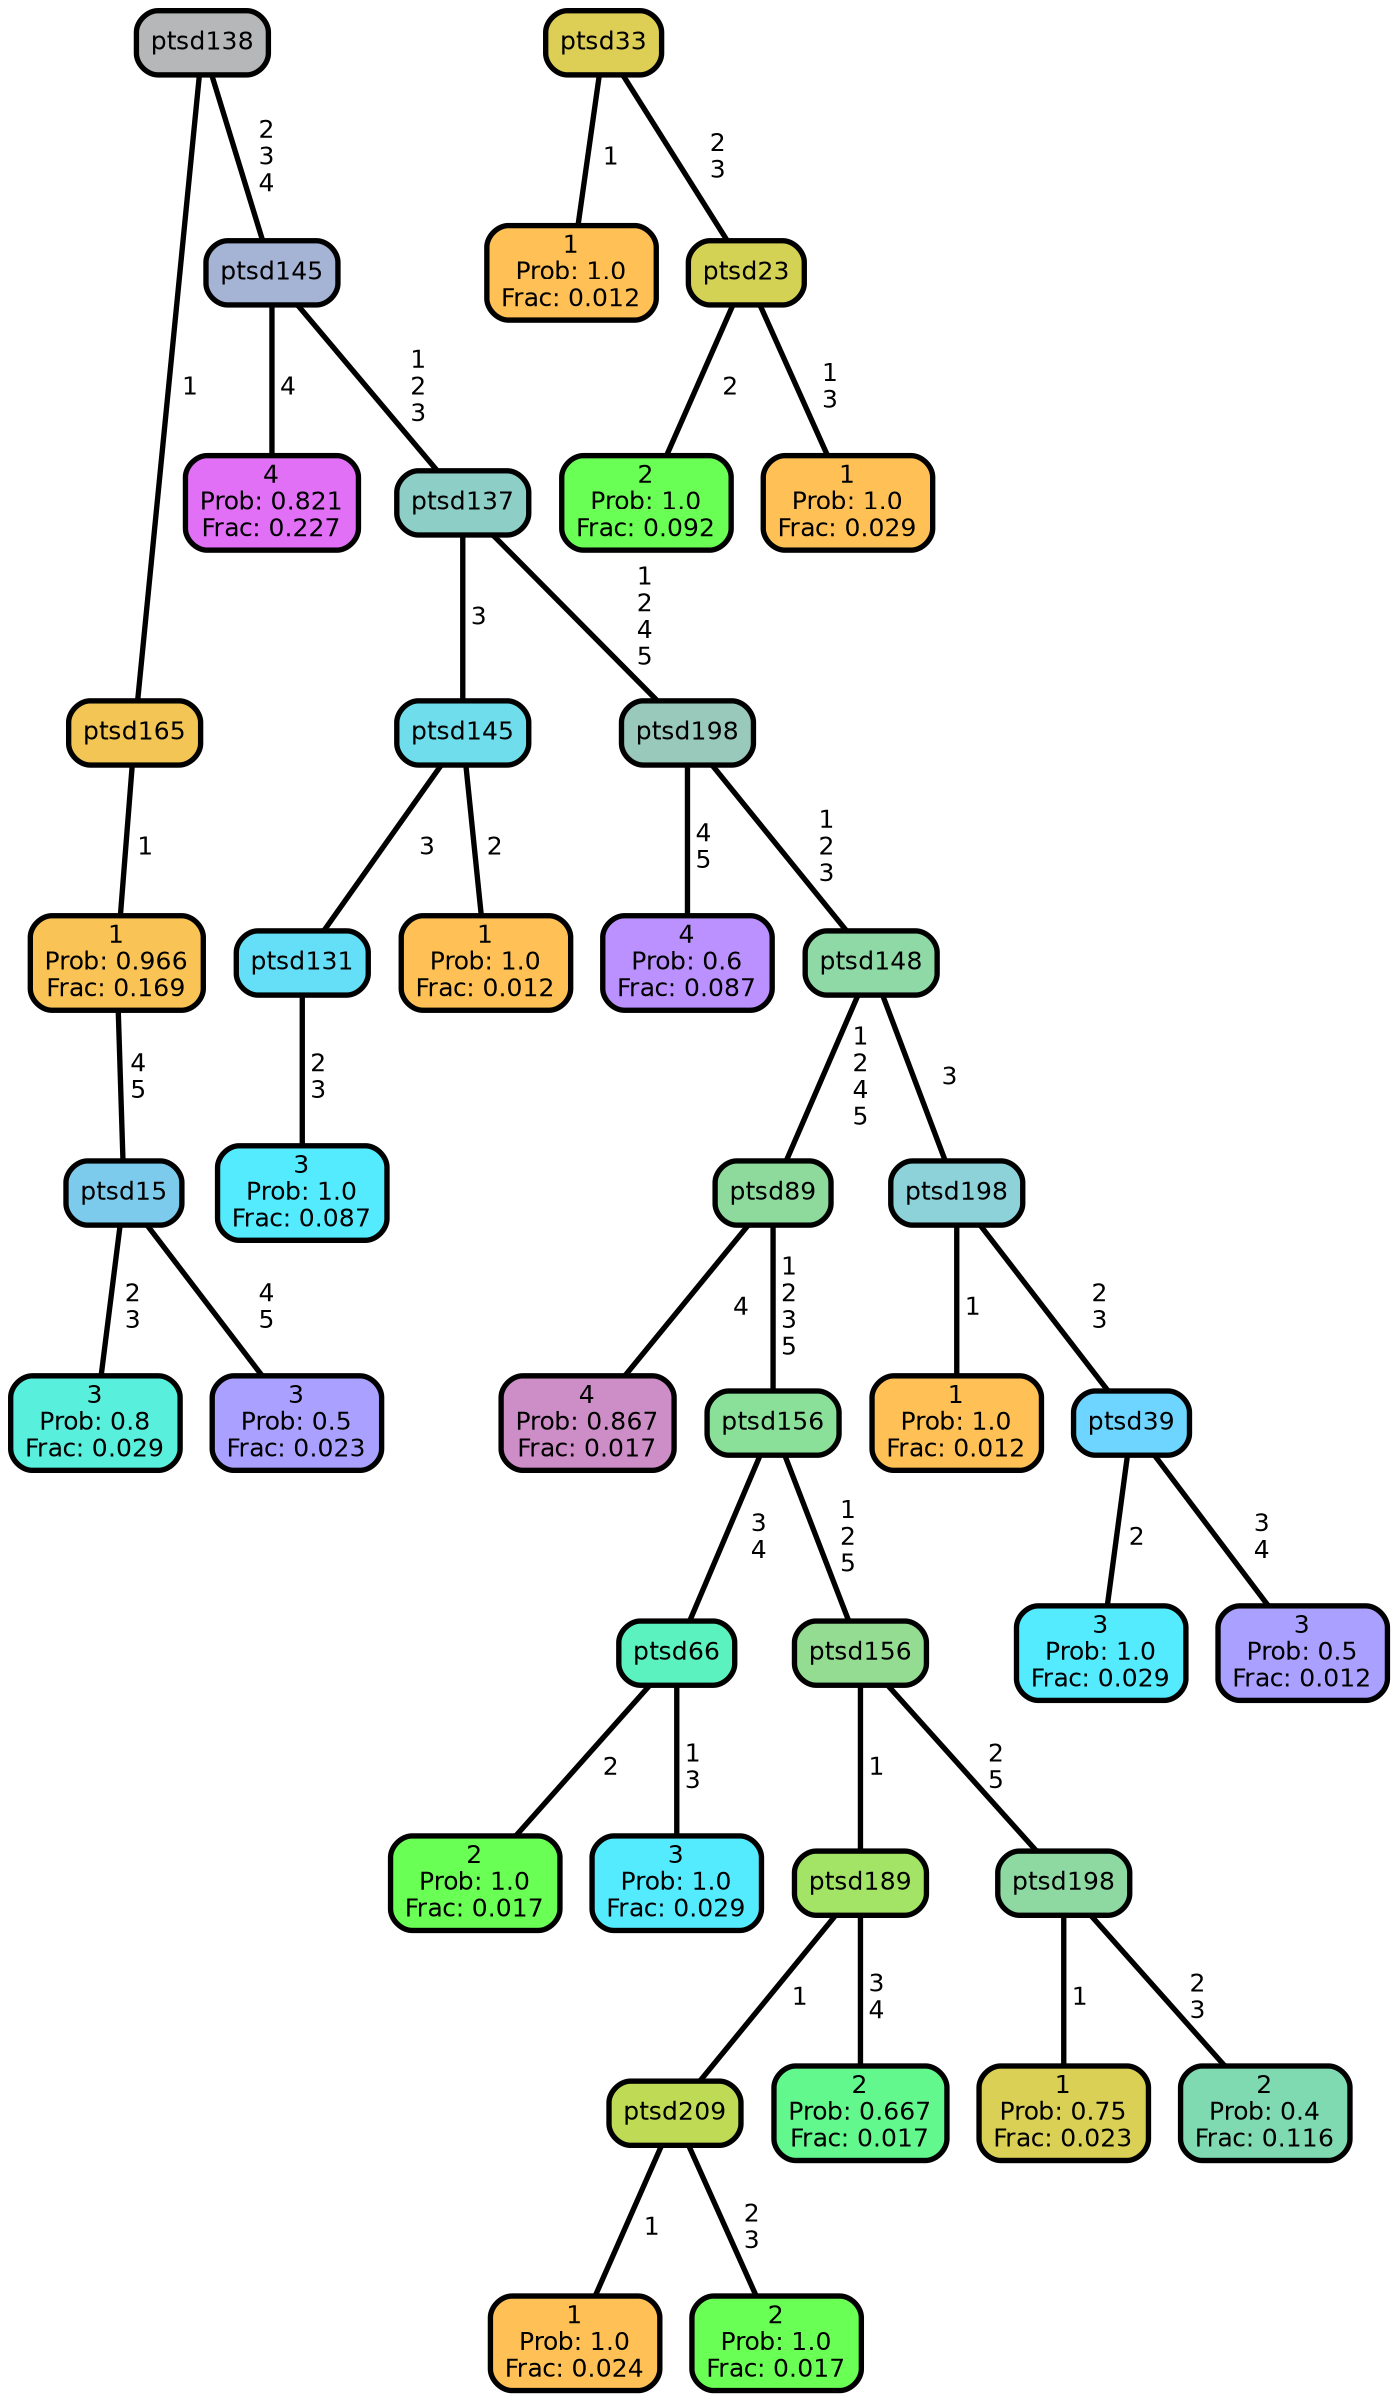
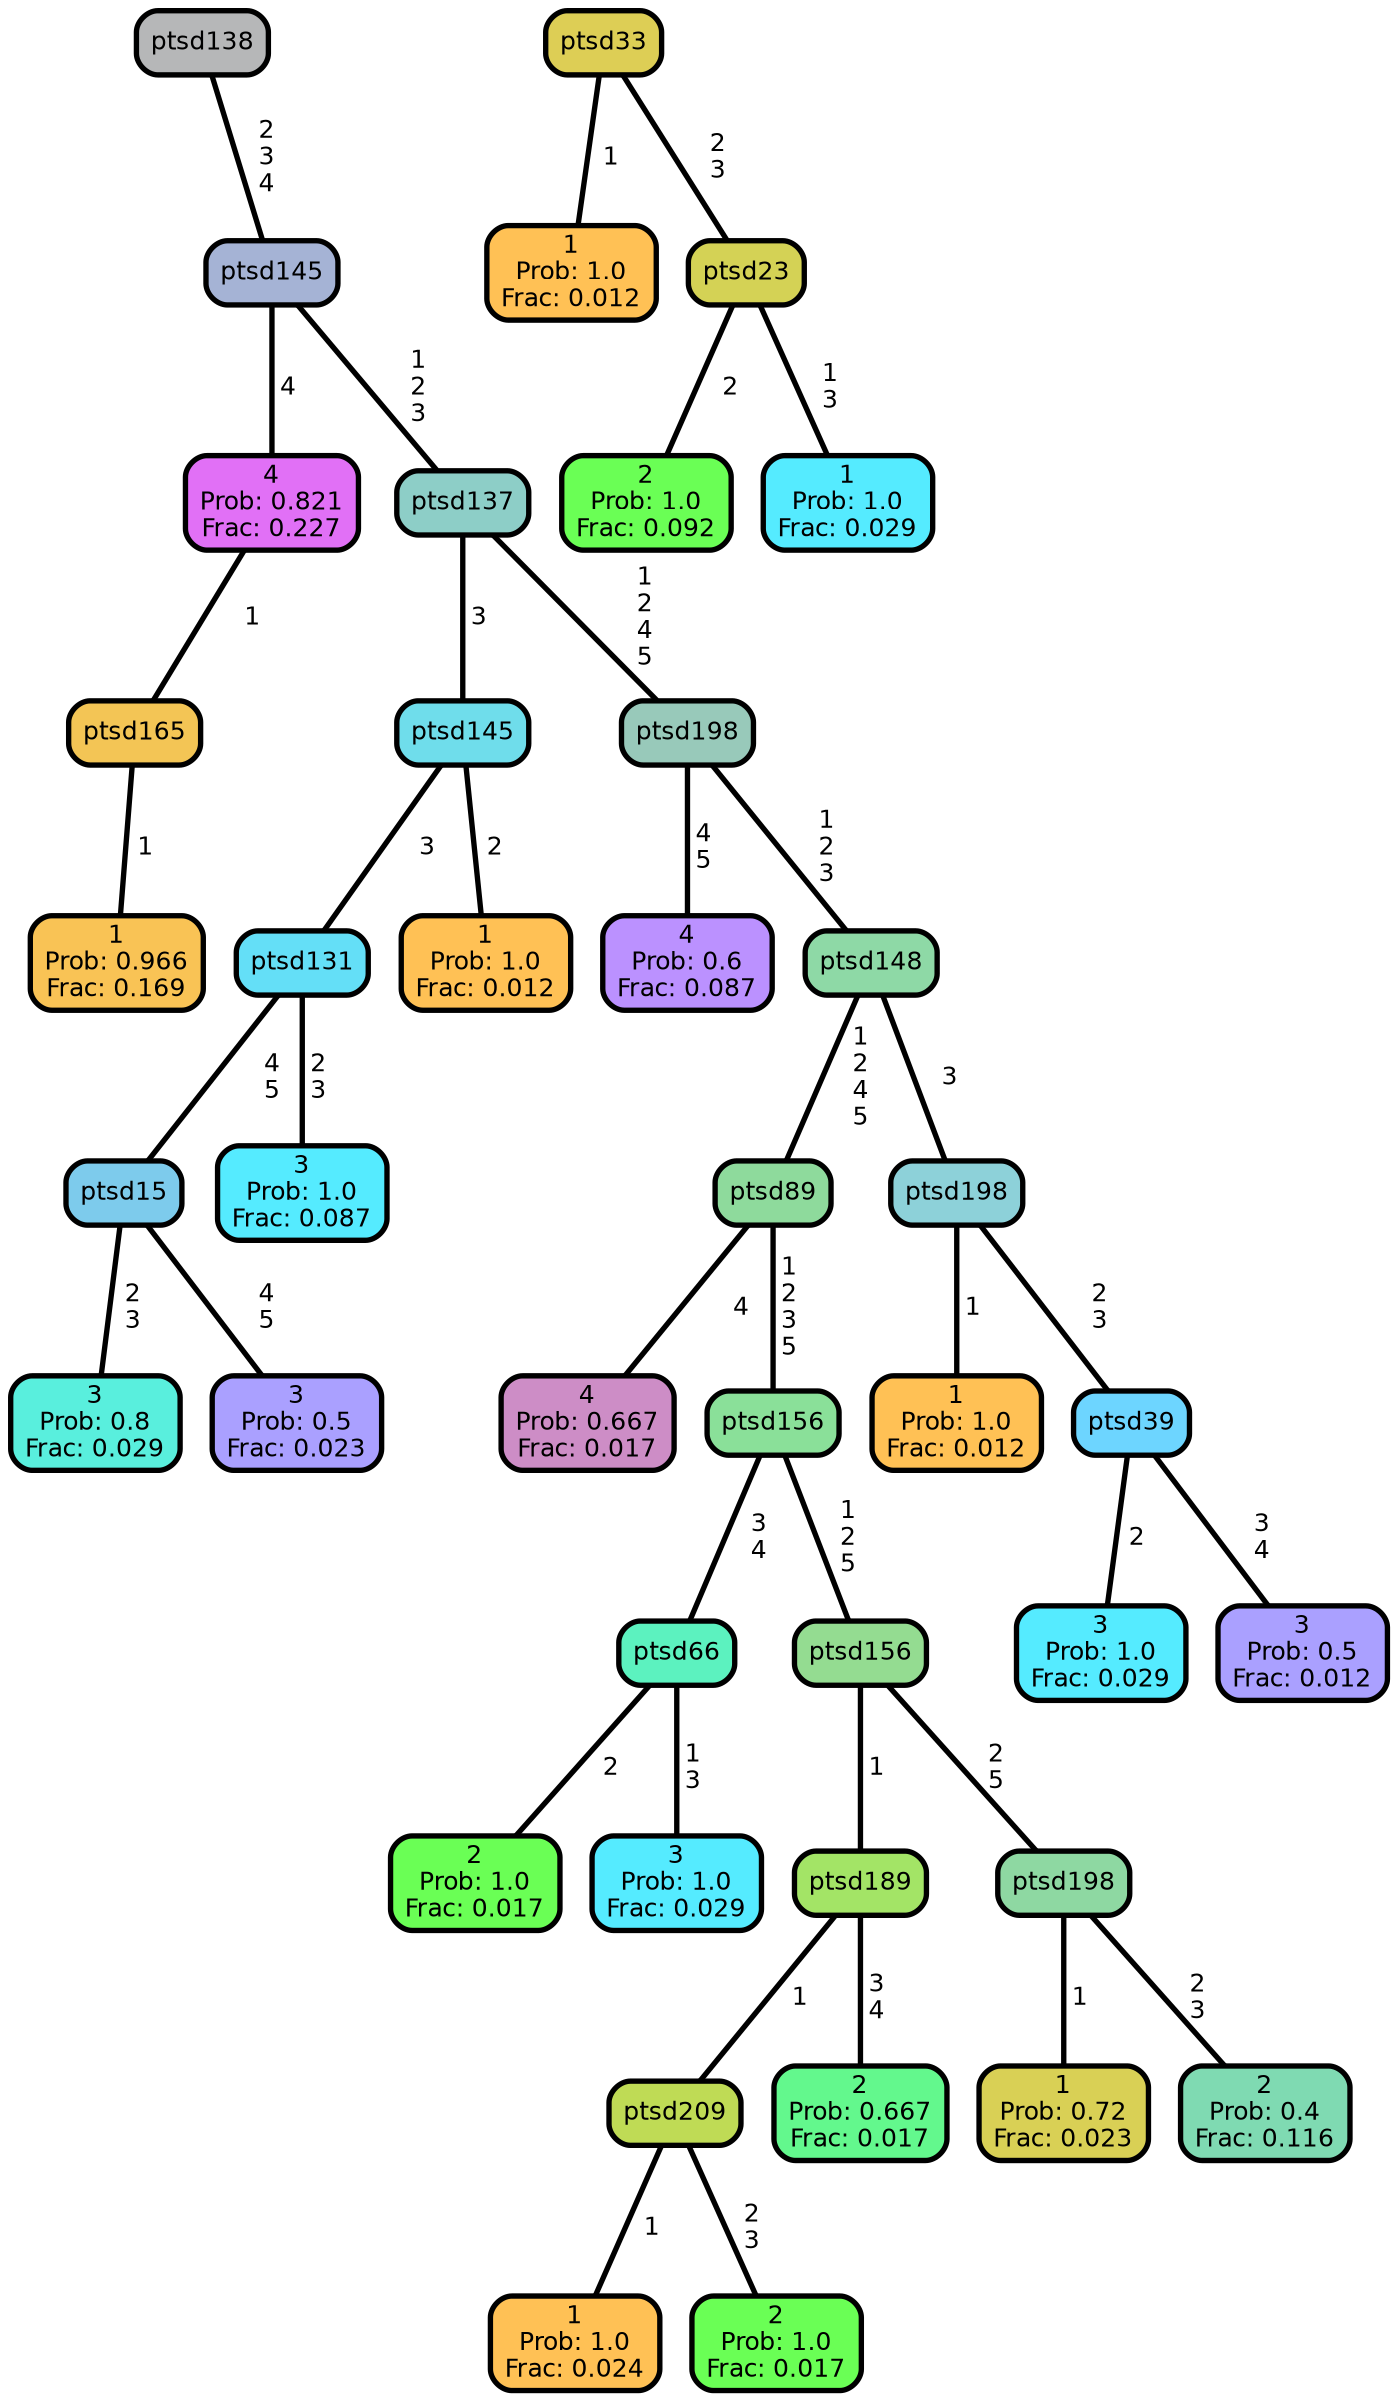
(169, 388) -> (199, 626)
(848, 503) -> (848, 503)
(121, 1086) -> (213, 1078)
(588, 1423) -> (588, 1423)
(1064, 2113) -> (1064, 2113)
